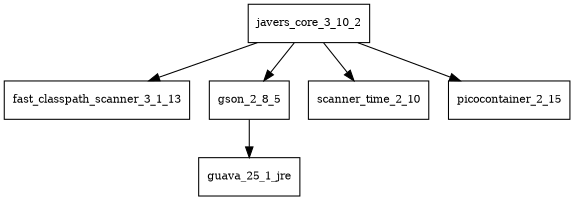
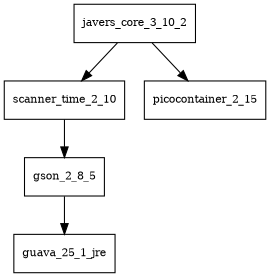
(282, 58) -> (64, 133)
(97, 100) -> none
